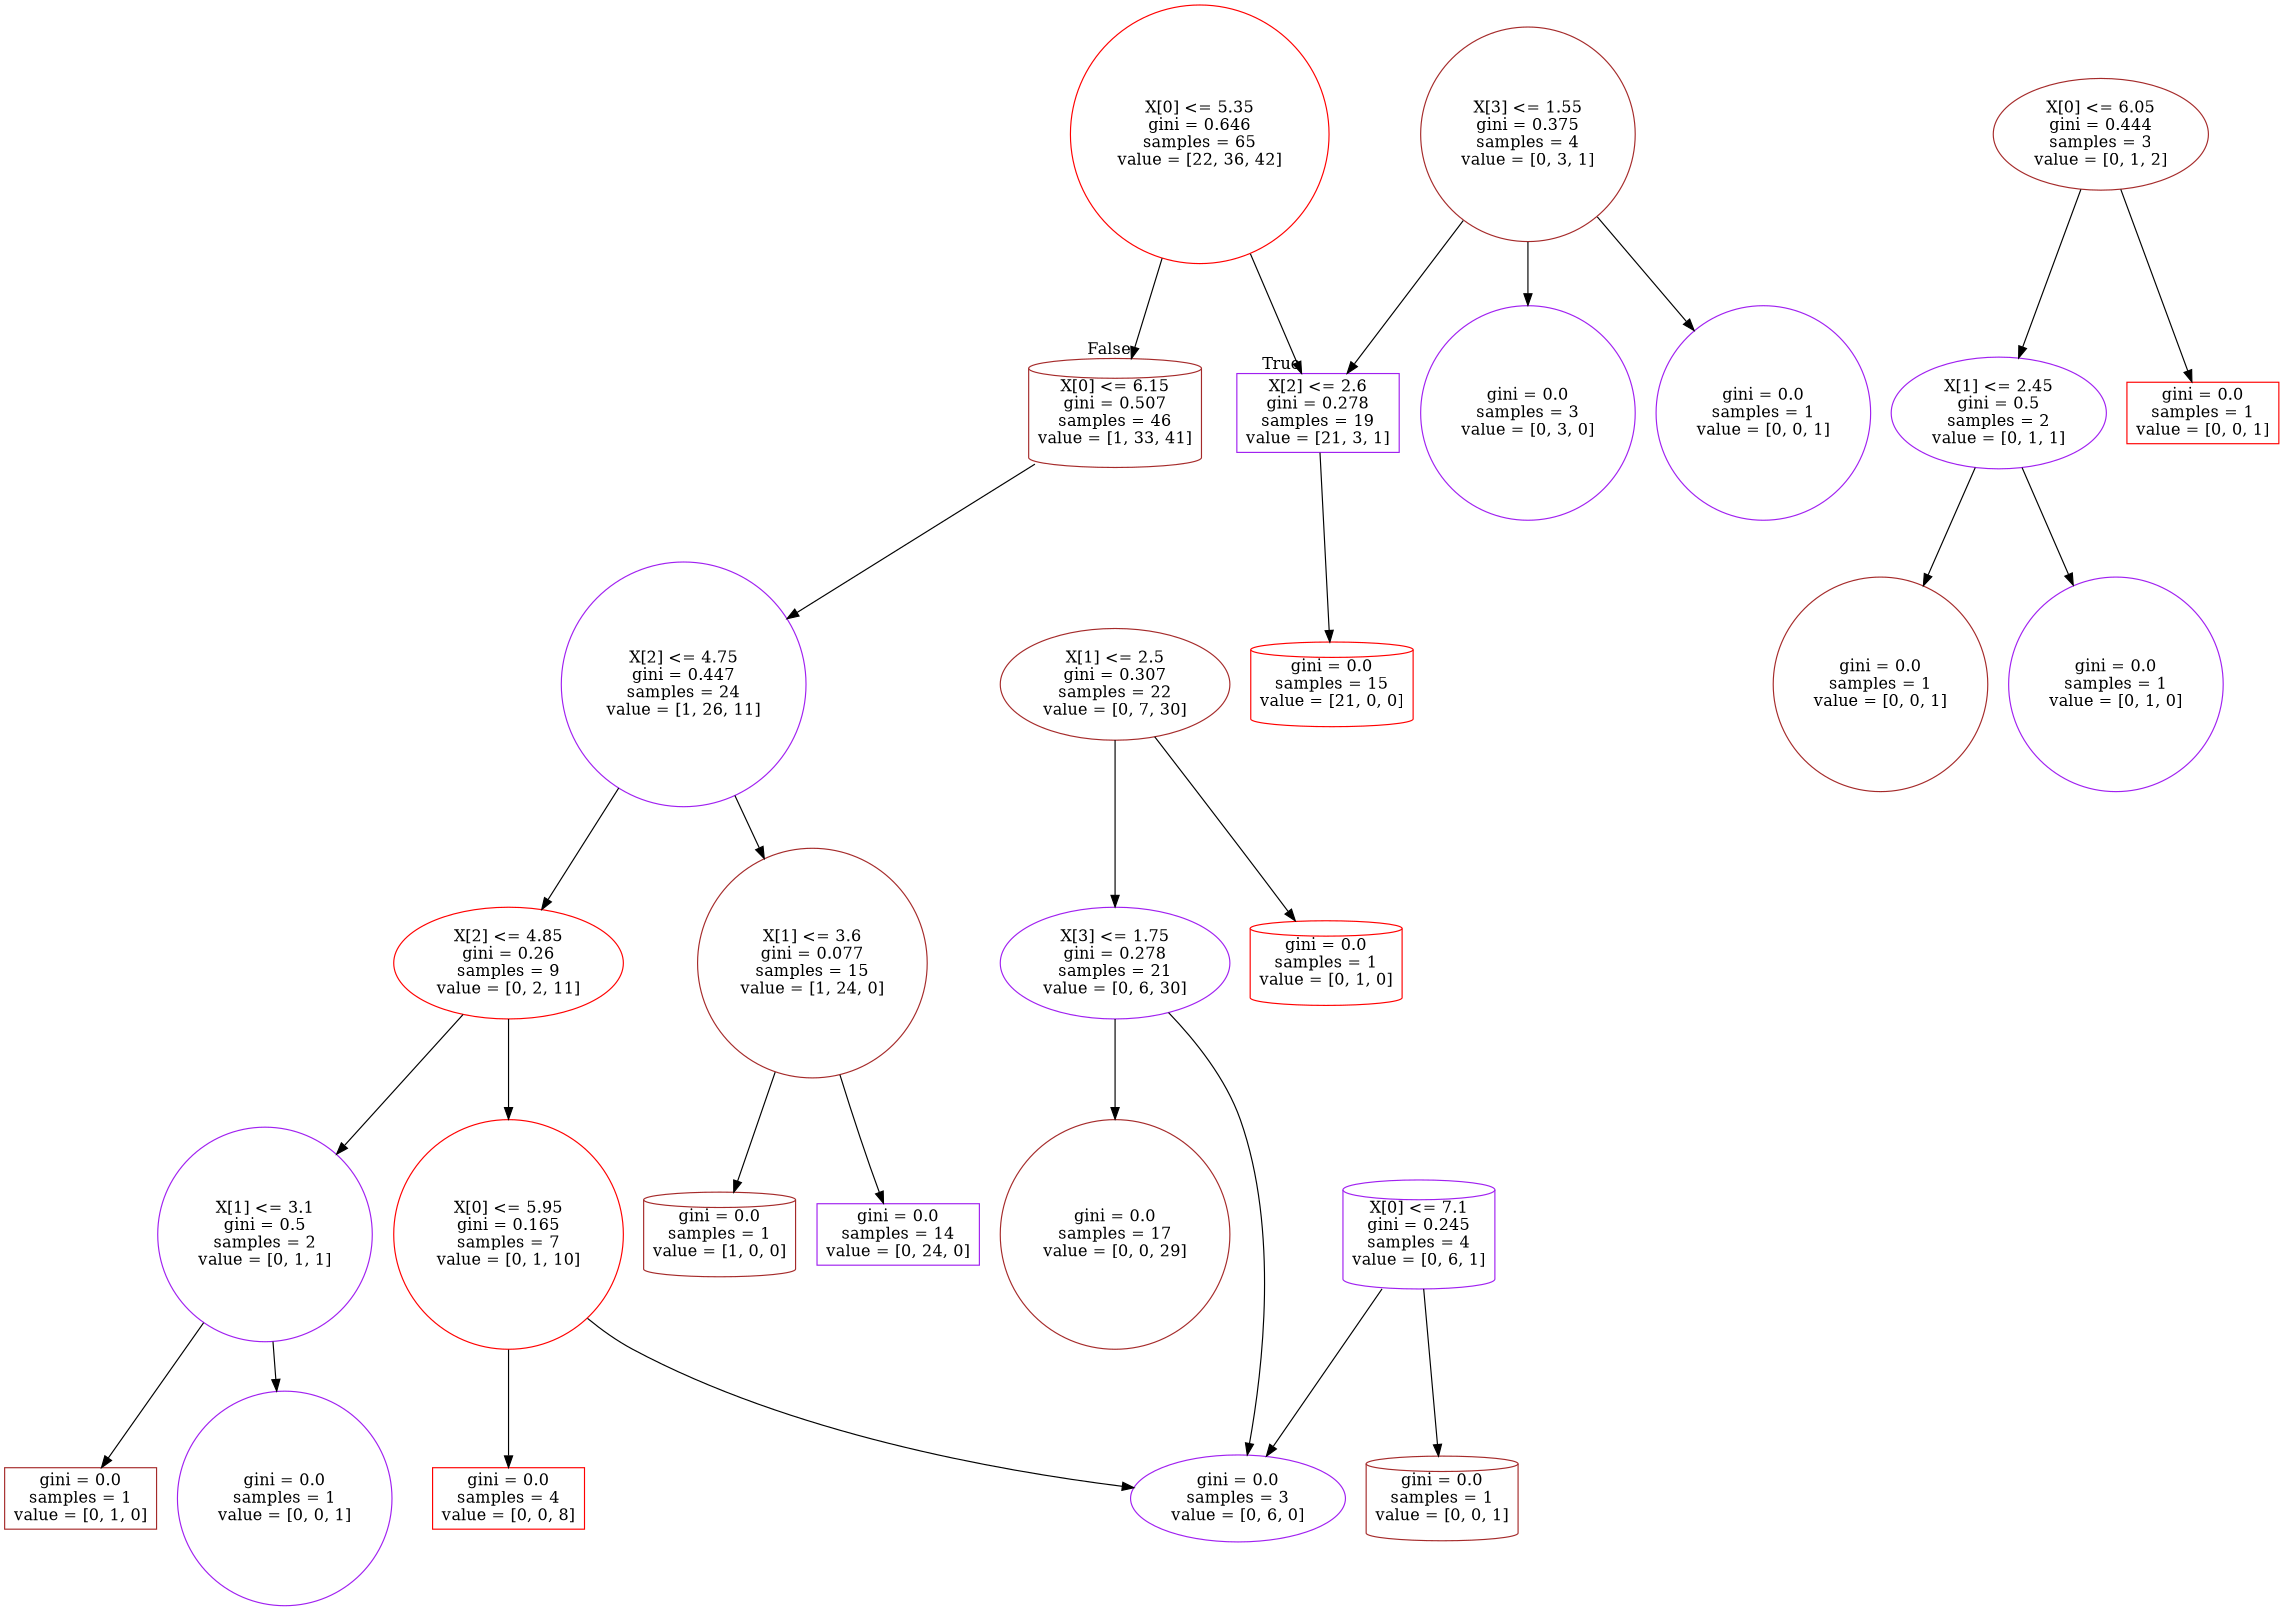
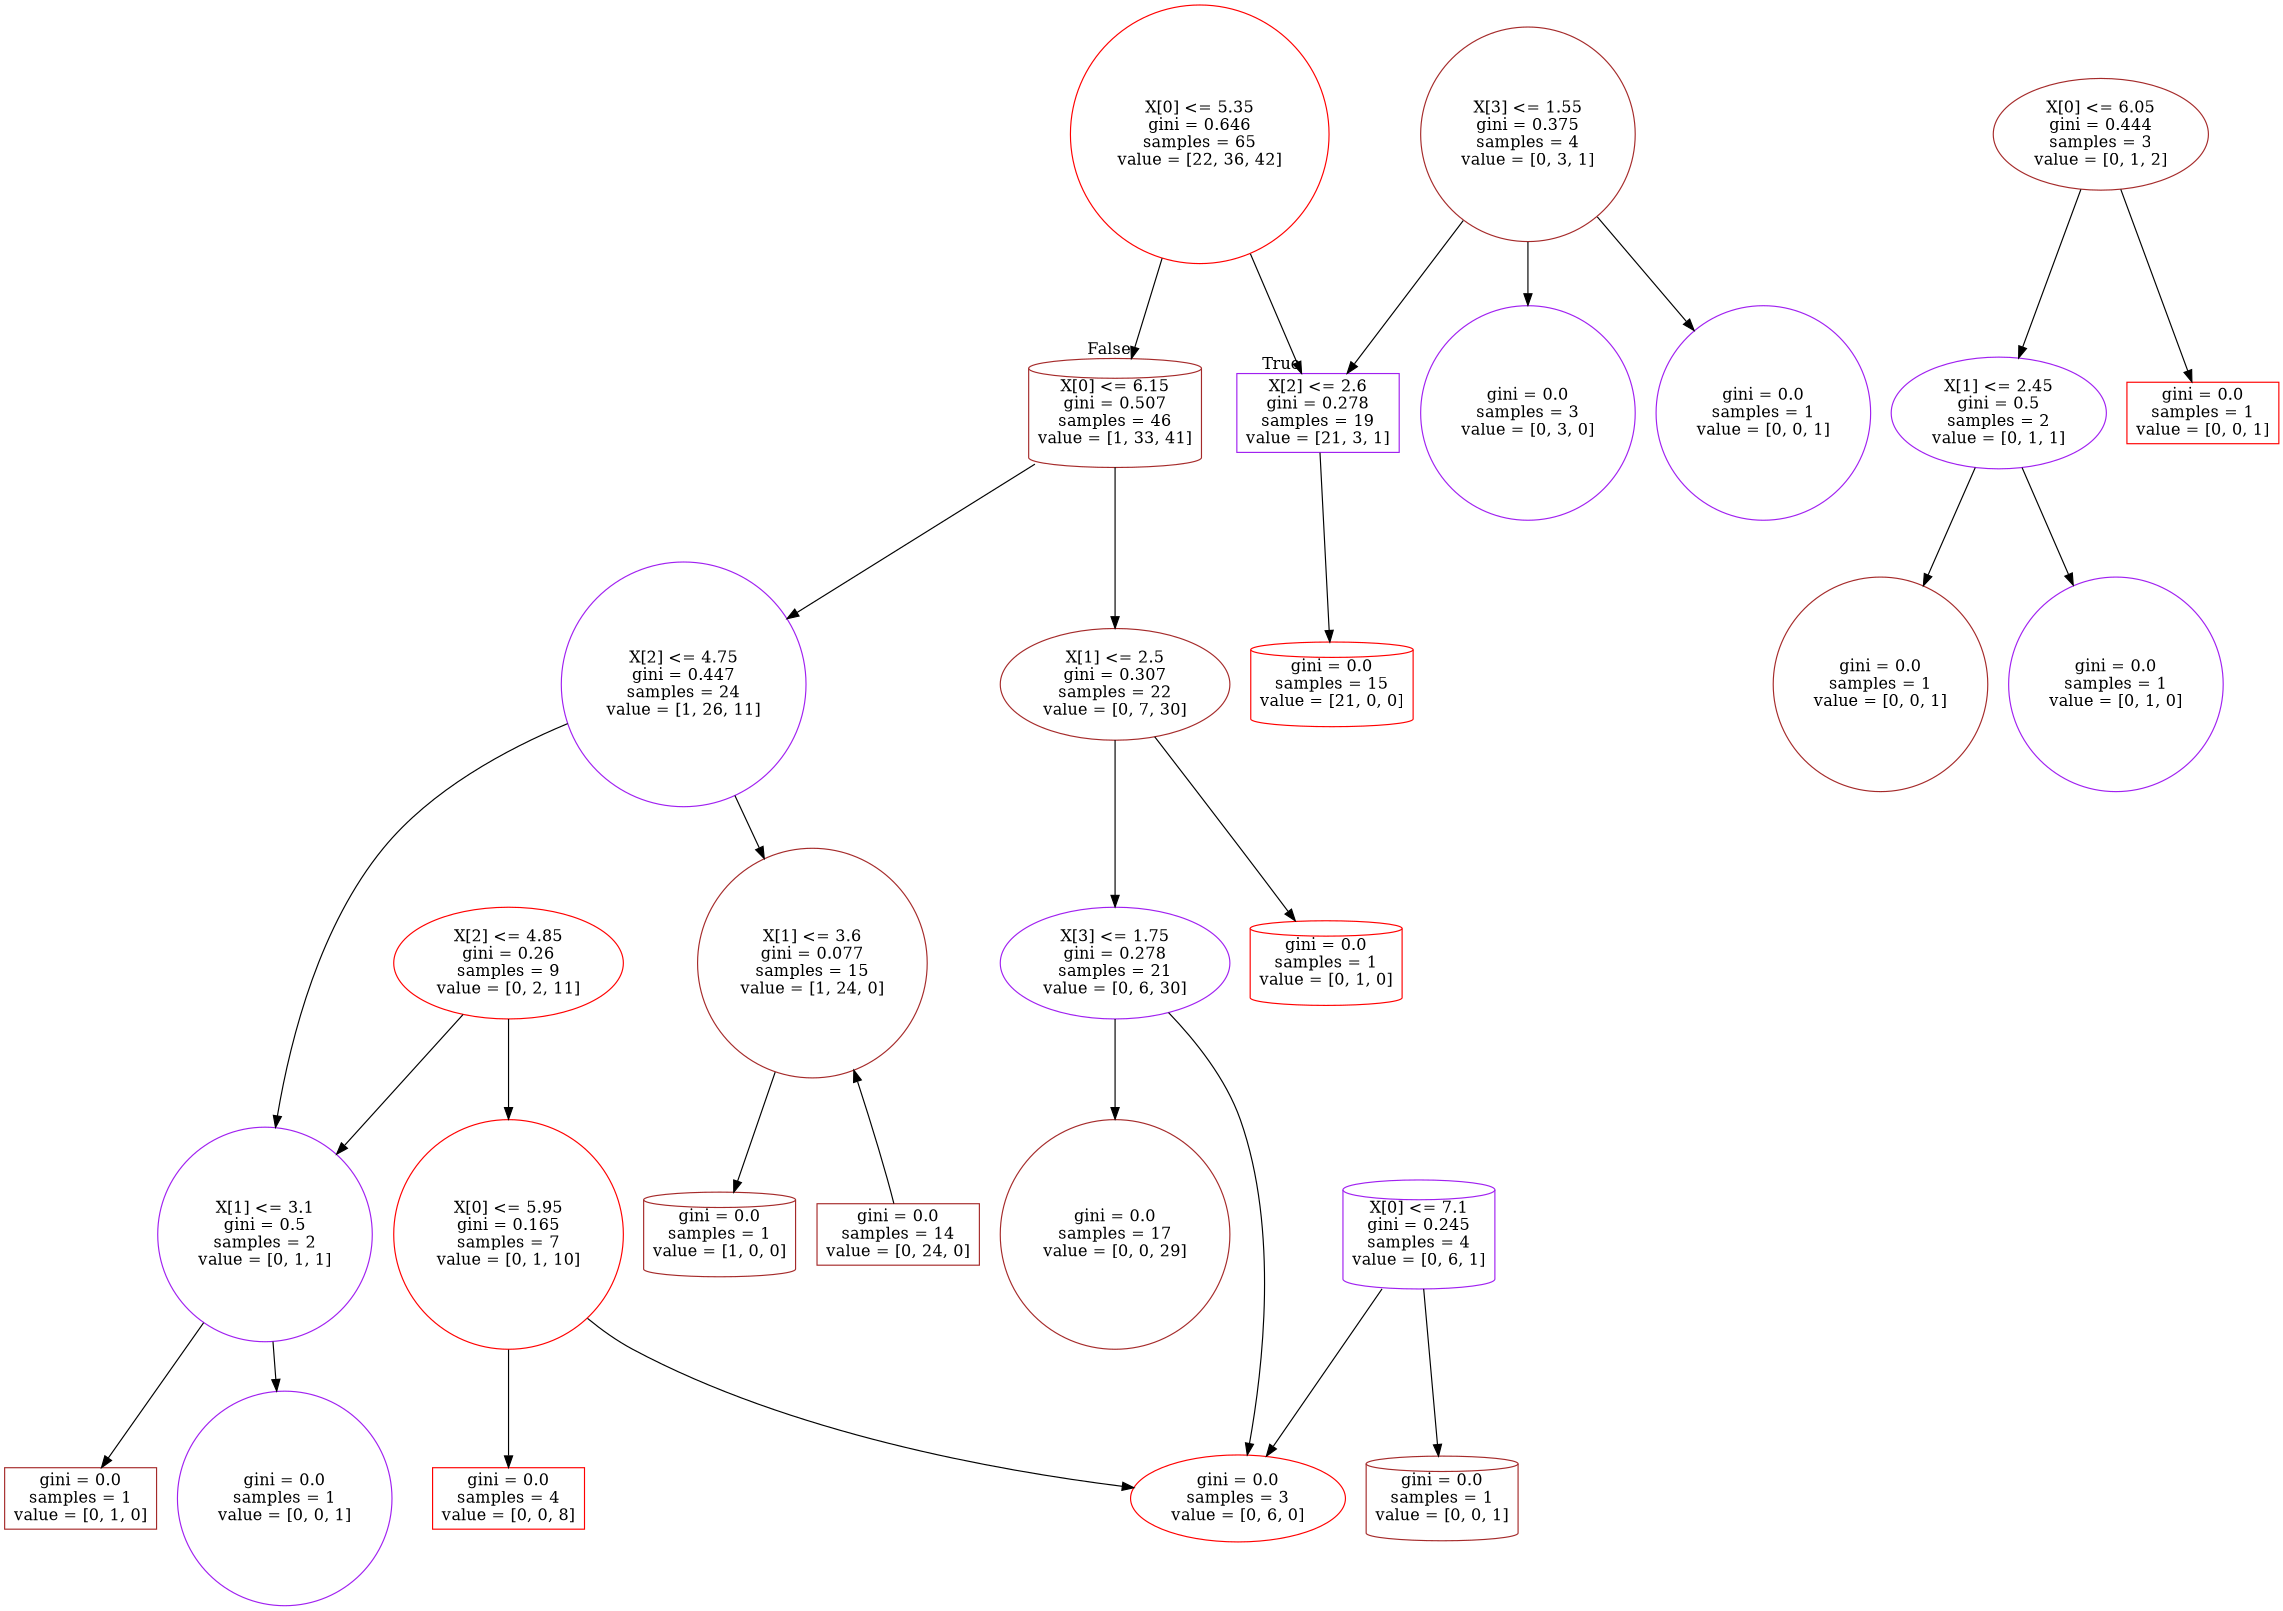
none -> (1115, 542)
(583, 844) -> (364, 875)
(859, 1134) -> (877, 1142)
(898, 1234) -> (898, 1234)
(1238, 1498) -> (1238, 1498)
